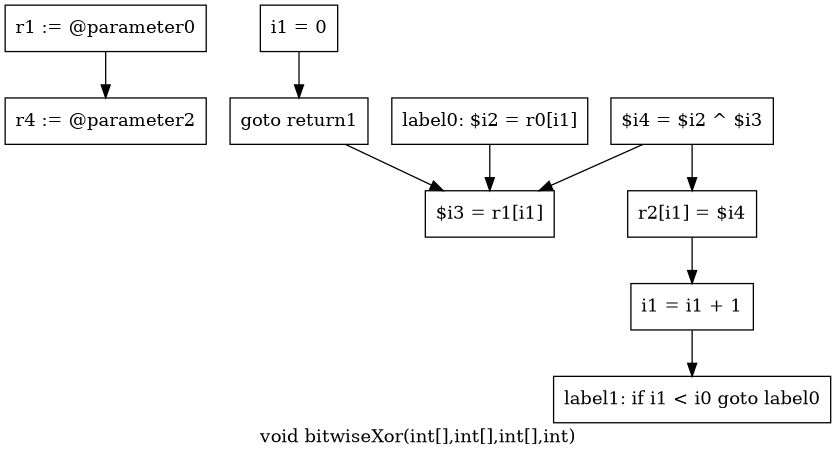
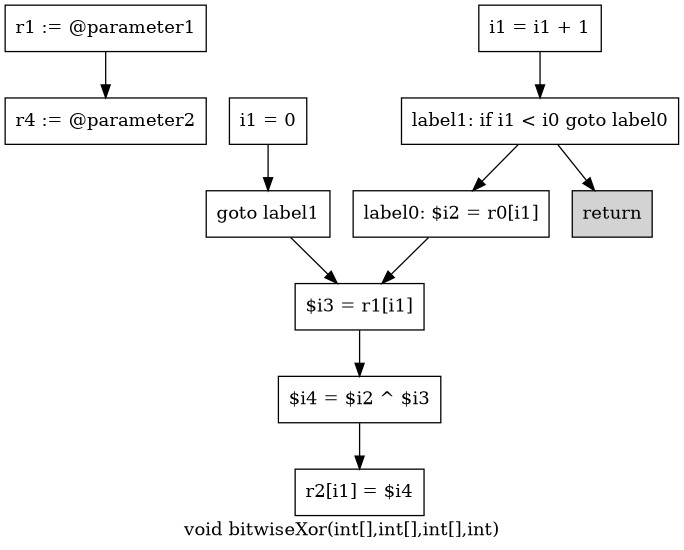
(106, 28) -> (106, 28)
(299, 121) -> (268, 214)
none -> (500, 163)
(597, 165) -> (360, 347)
none -> (612, 214)
(692, 254) -> none
